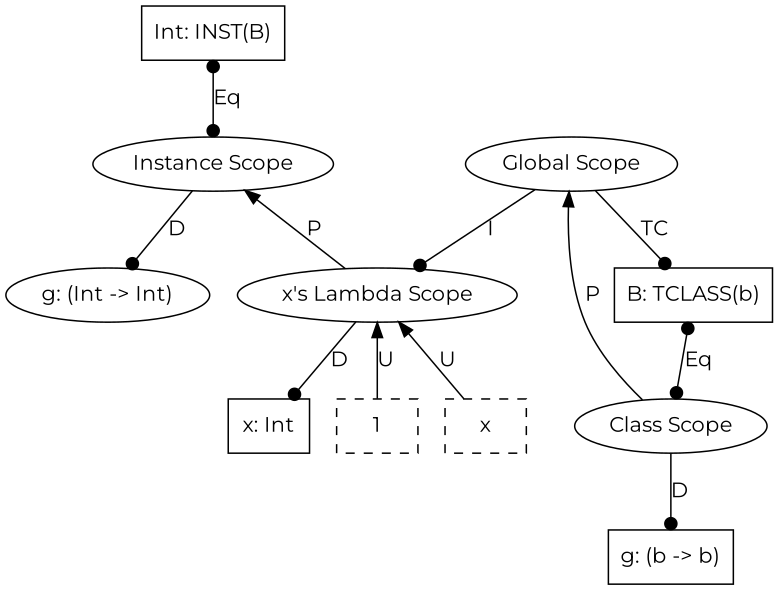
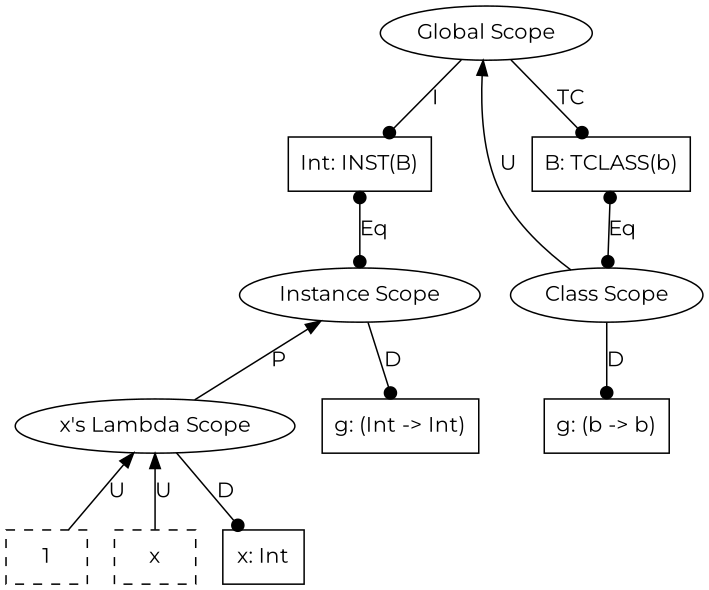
(480, 226) -> (428, 94)
(108, 295) -> (400, 426)
(593, 295) -> (509, 164)
